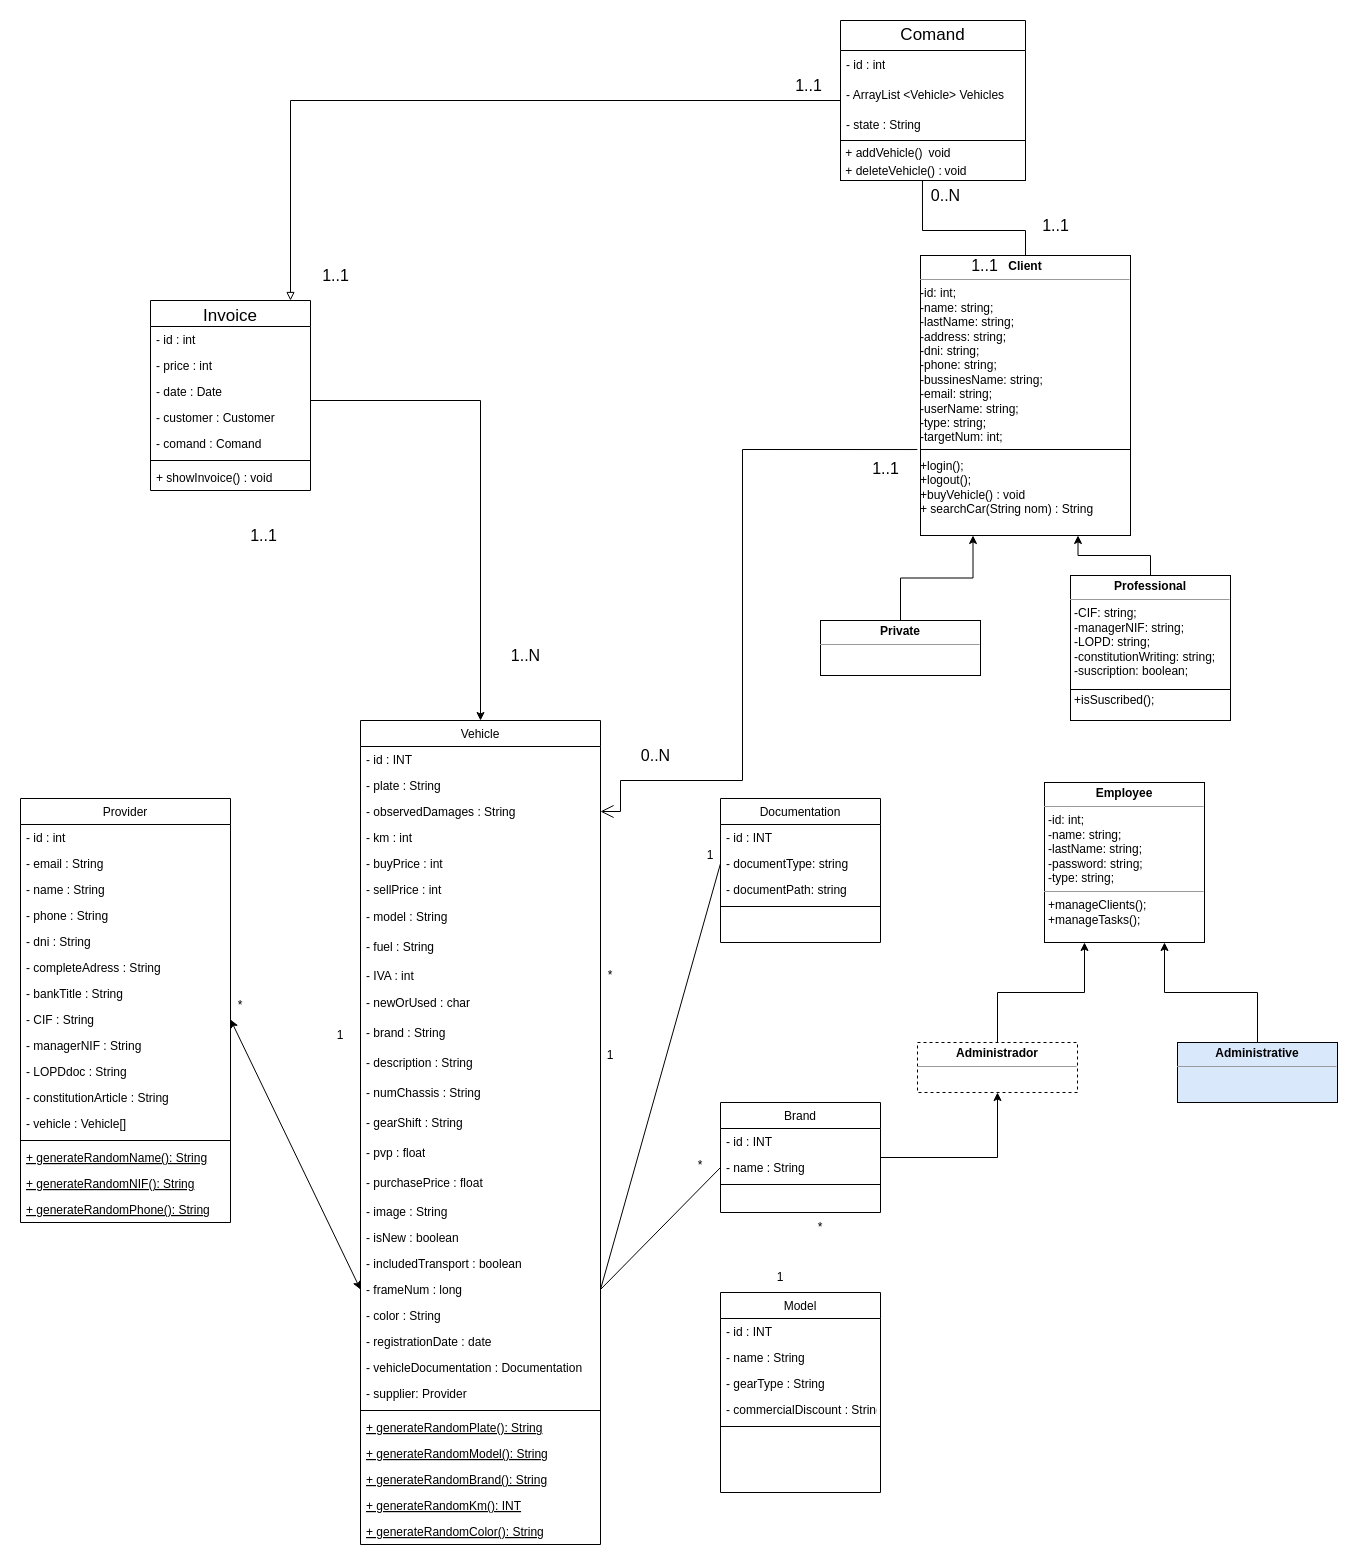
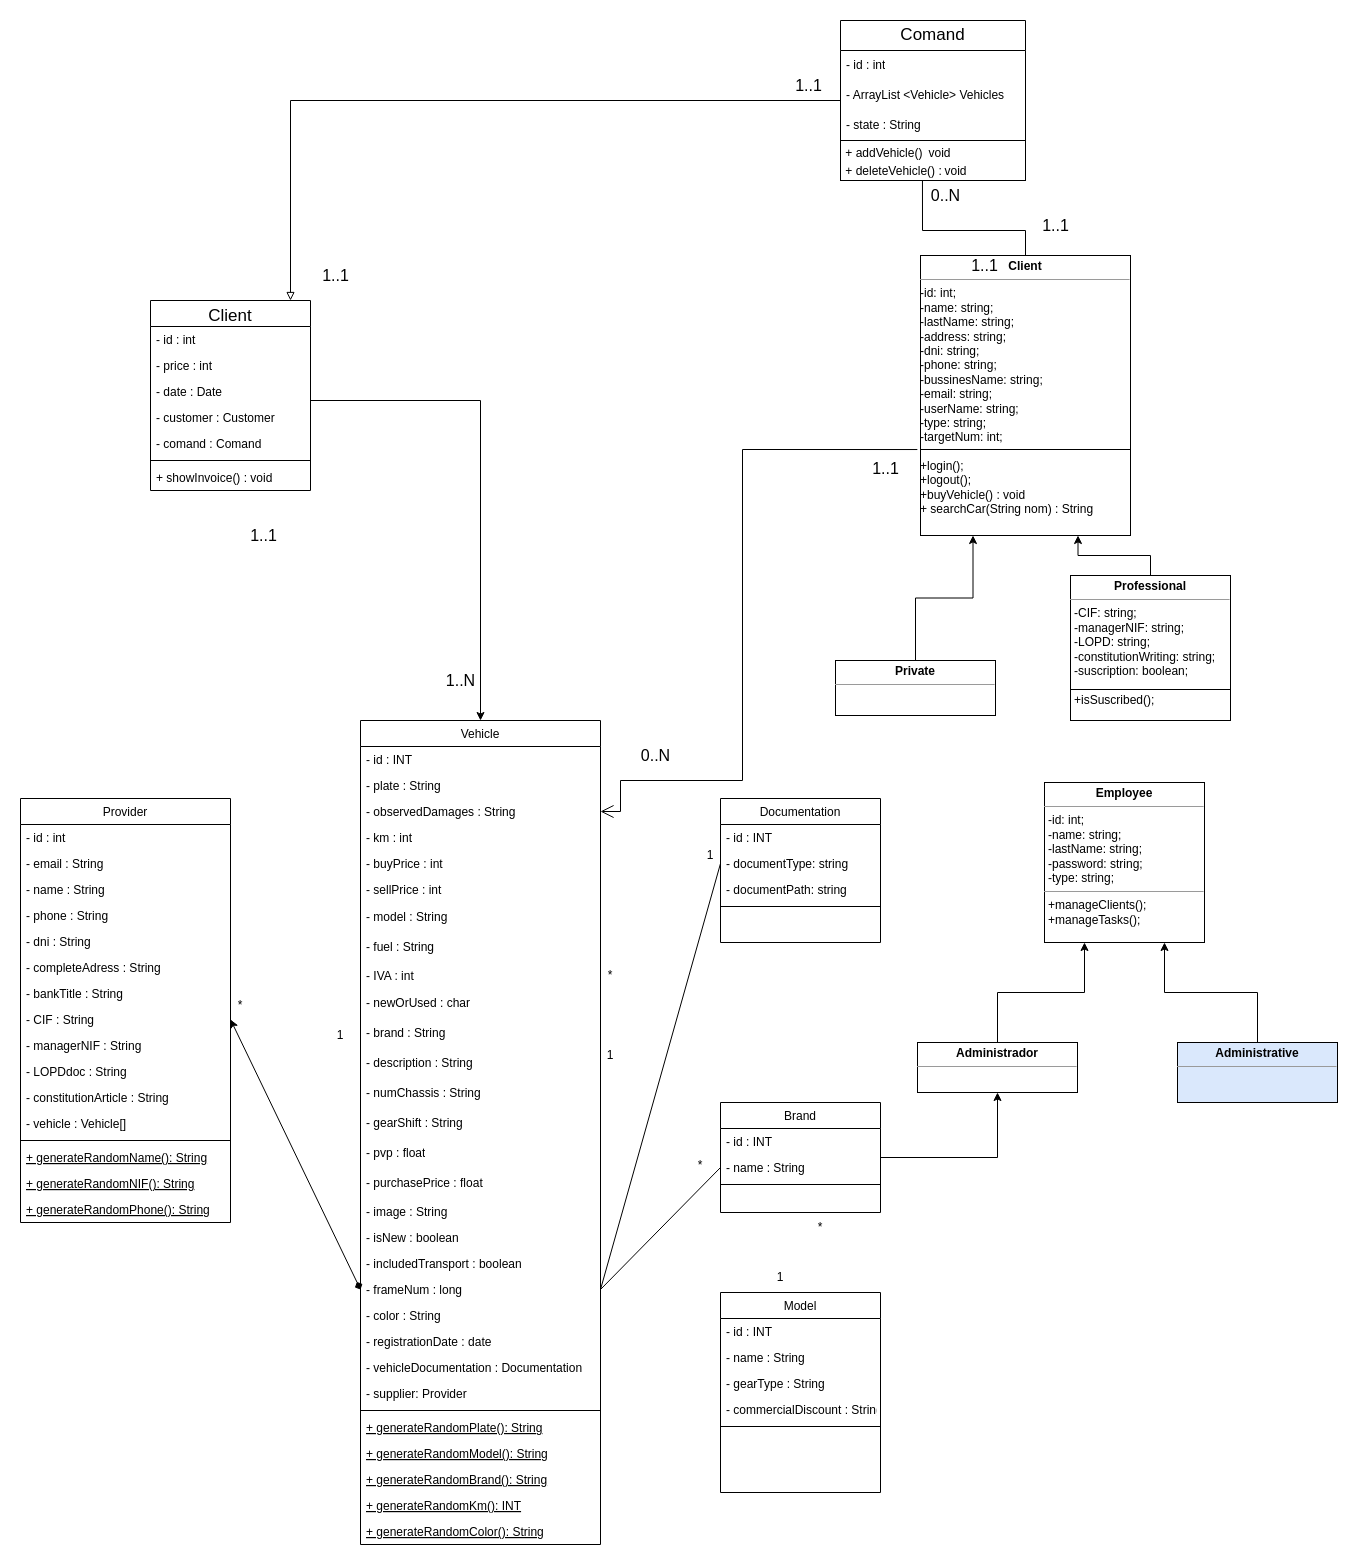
(230, 315) -> (230, 315)
(901, 648) -> (916, 688)
(526, 656) -> (461, 681)
(998, 1068) -> (998, 1068)
(357, 1282) -> (357, 1282)
